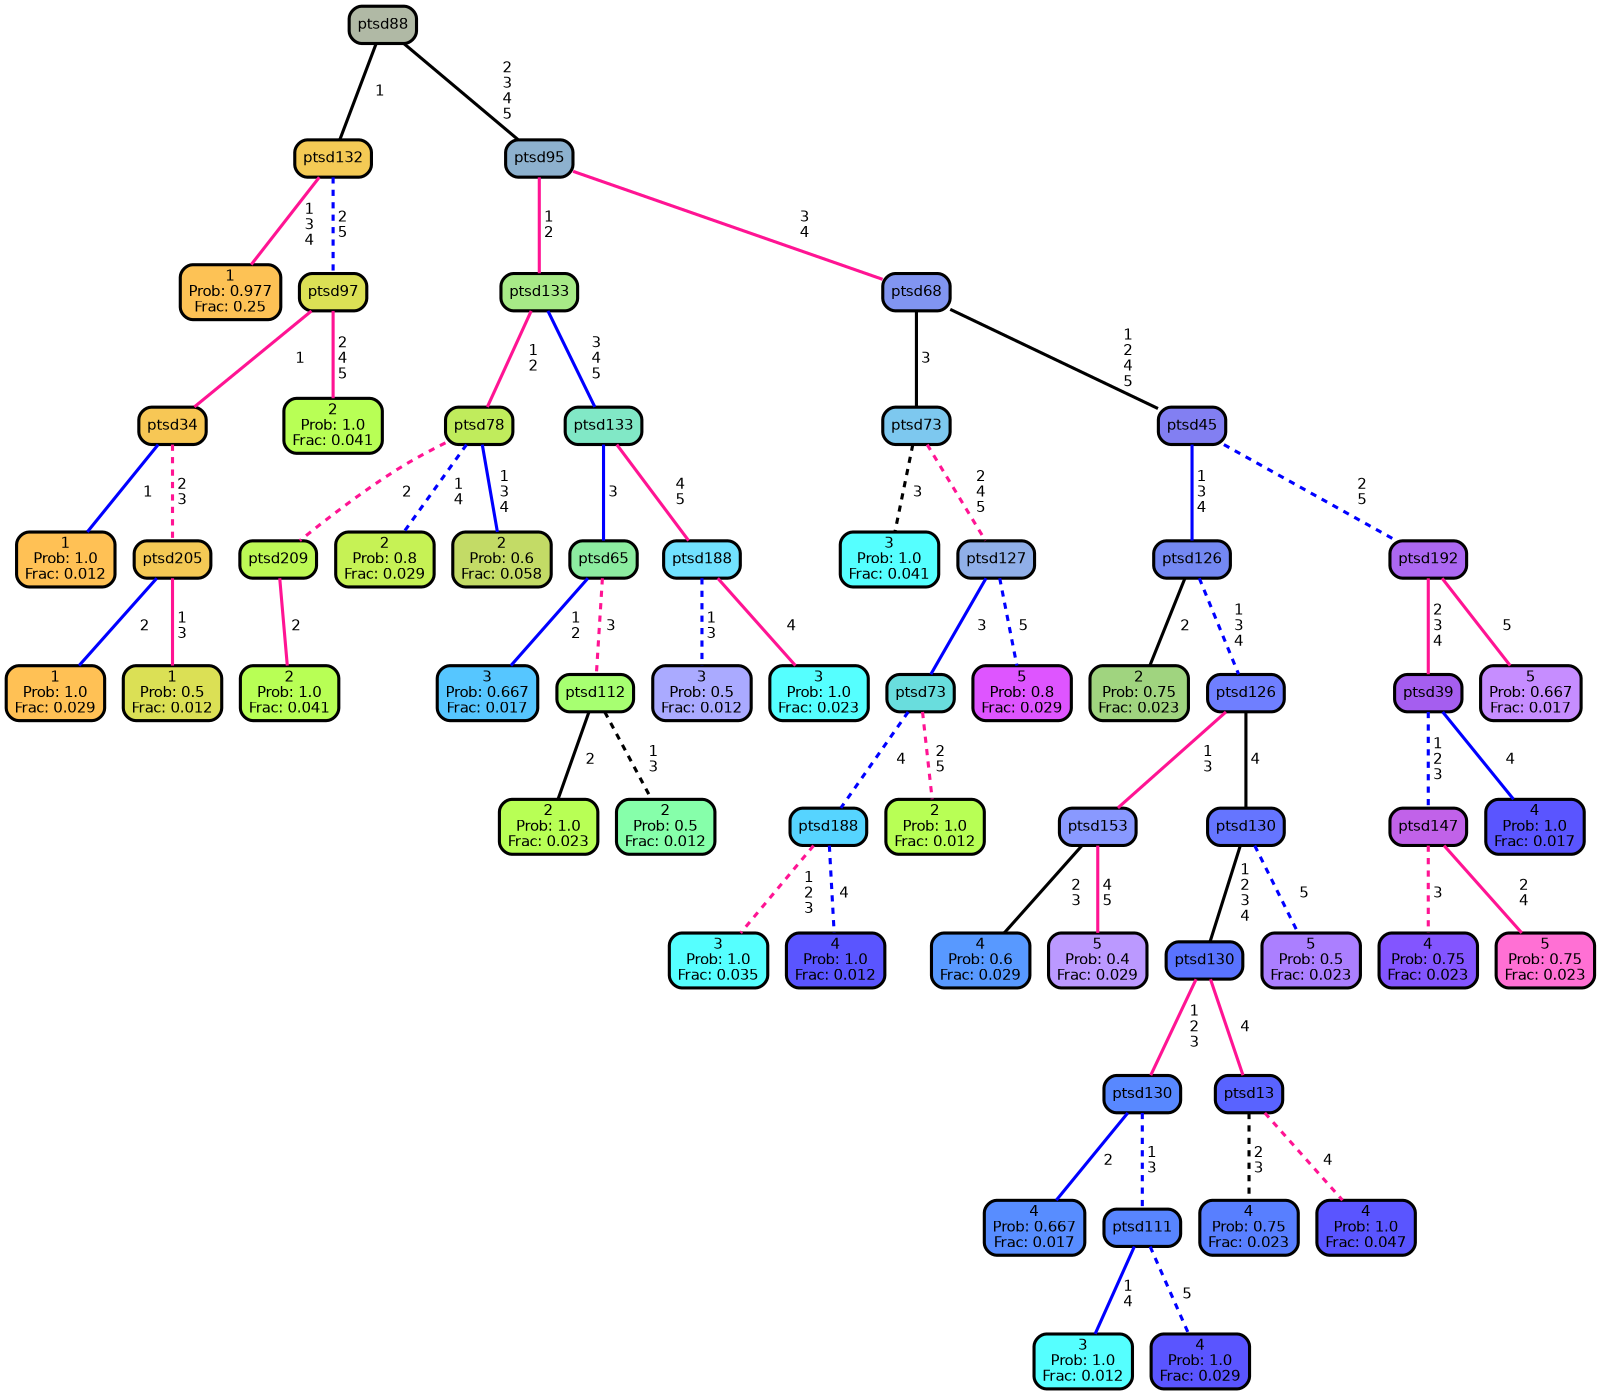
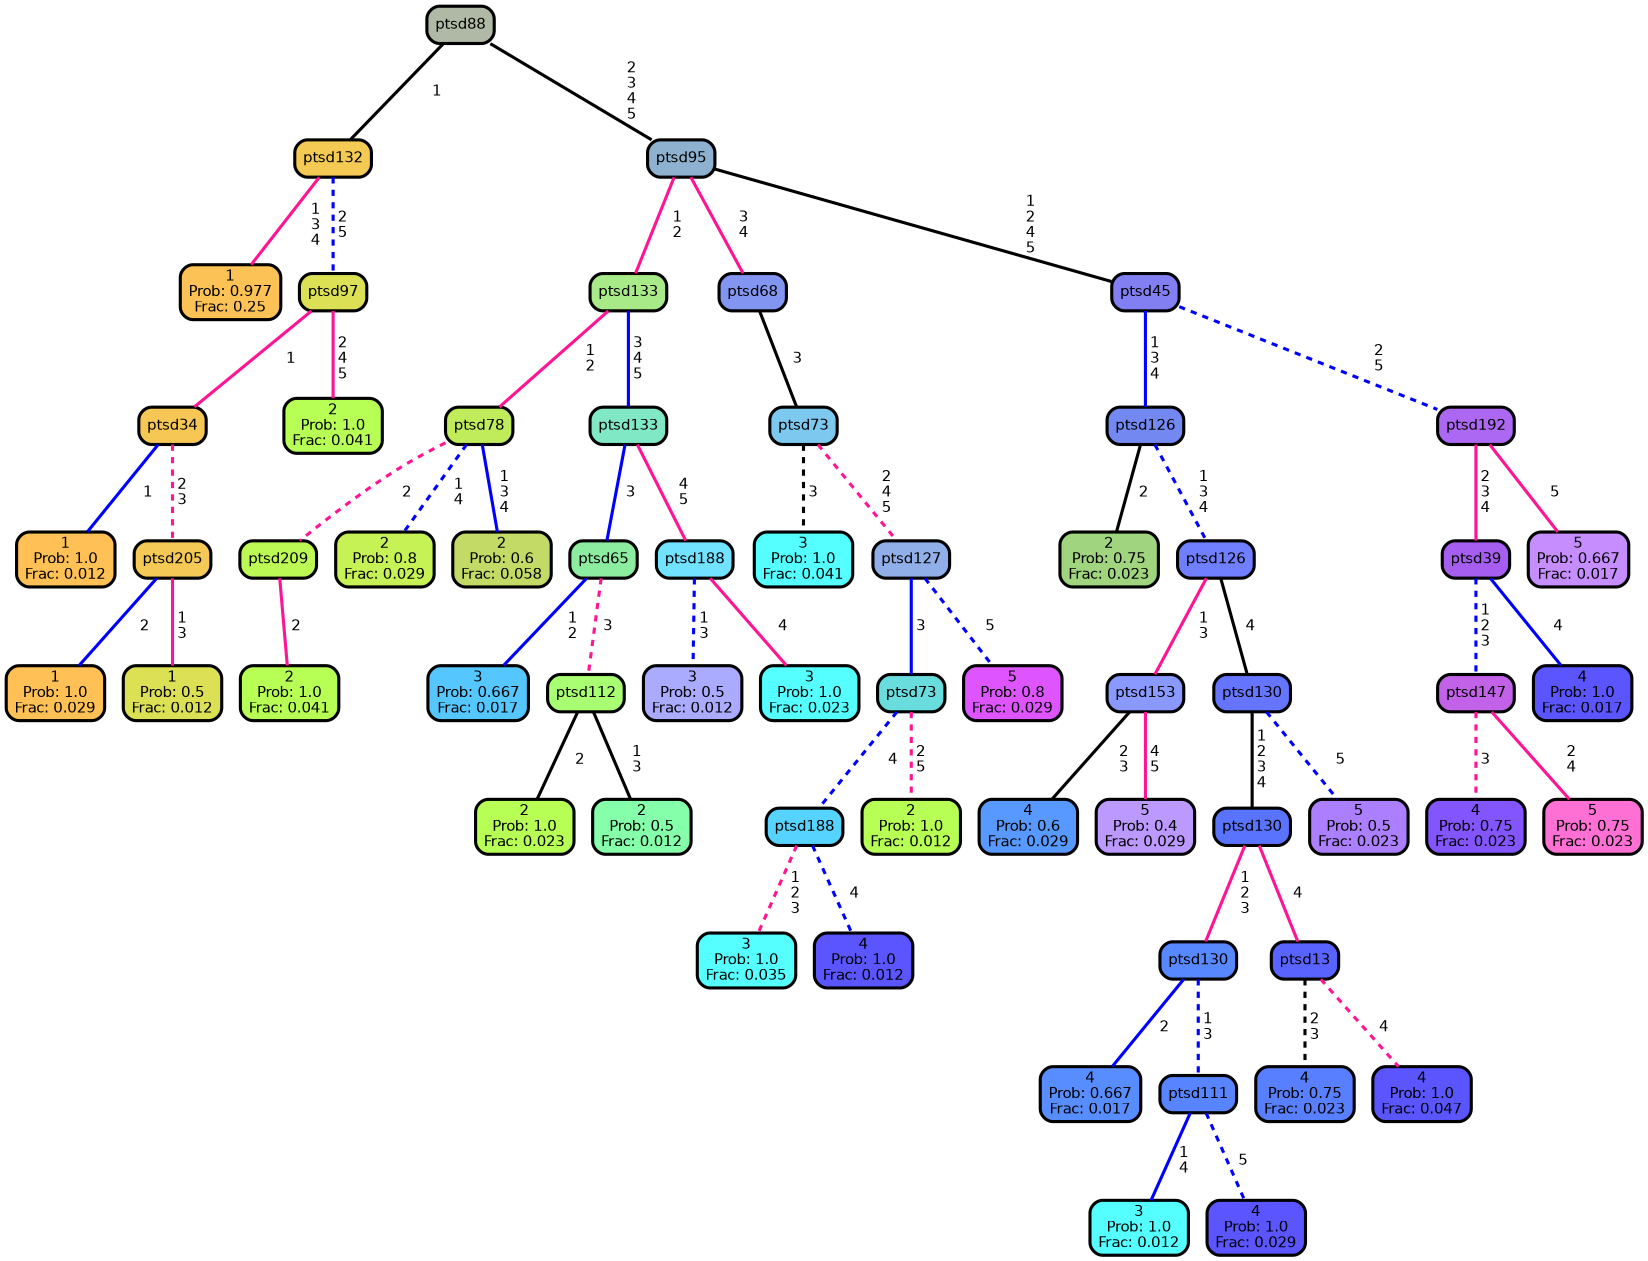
(1054, 359) -> (913, 225)
(628, 756) -> (612, 756)
